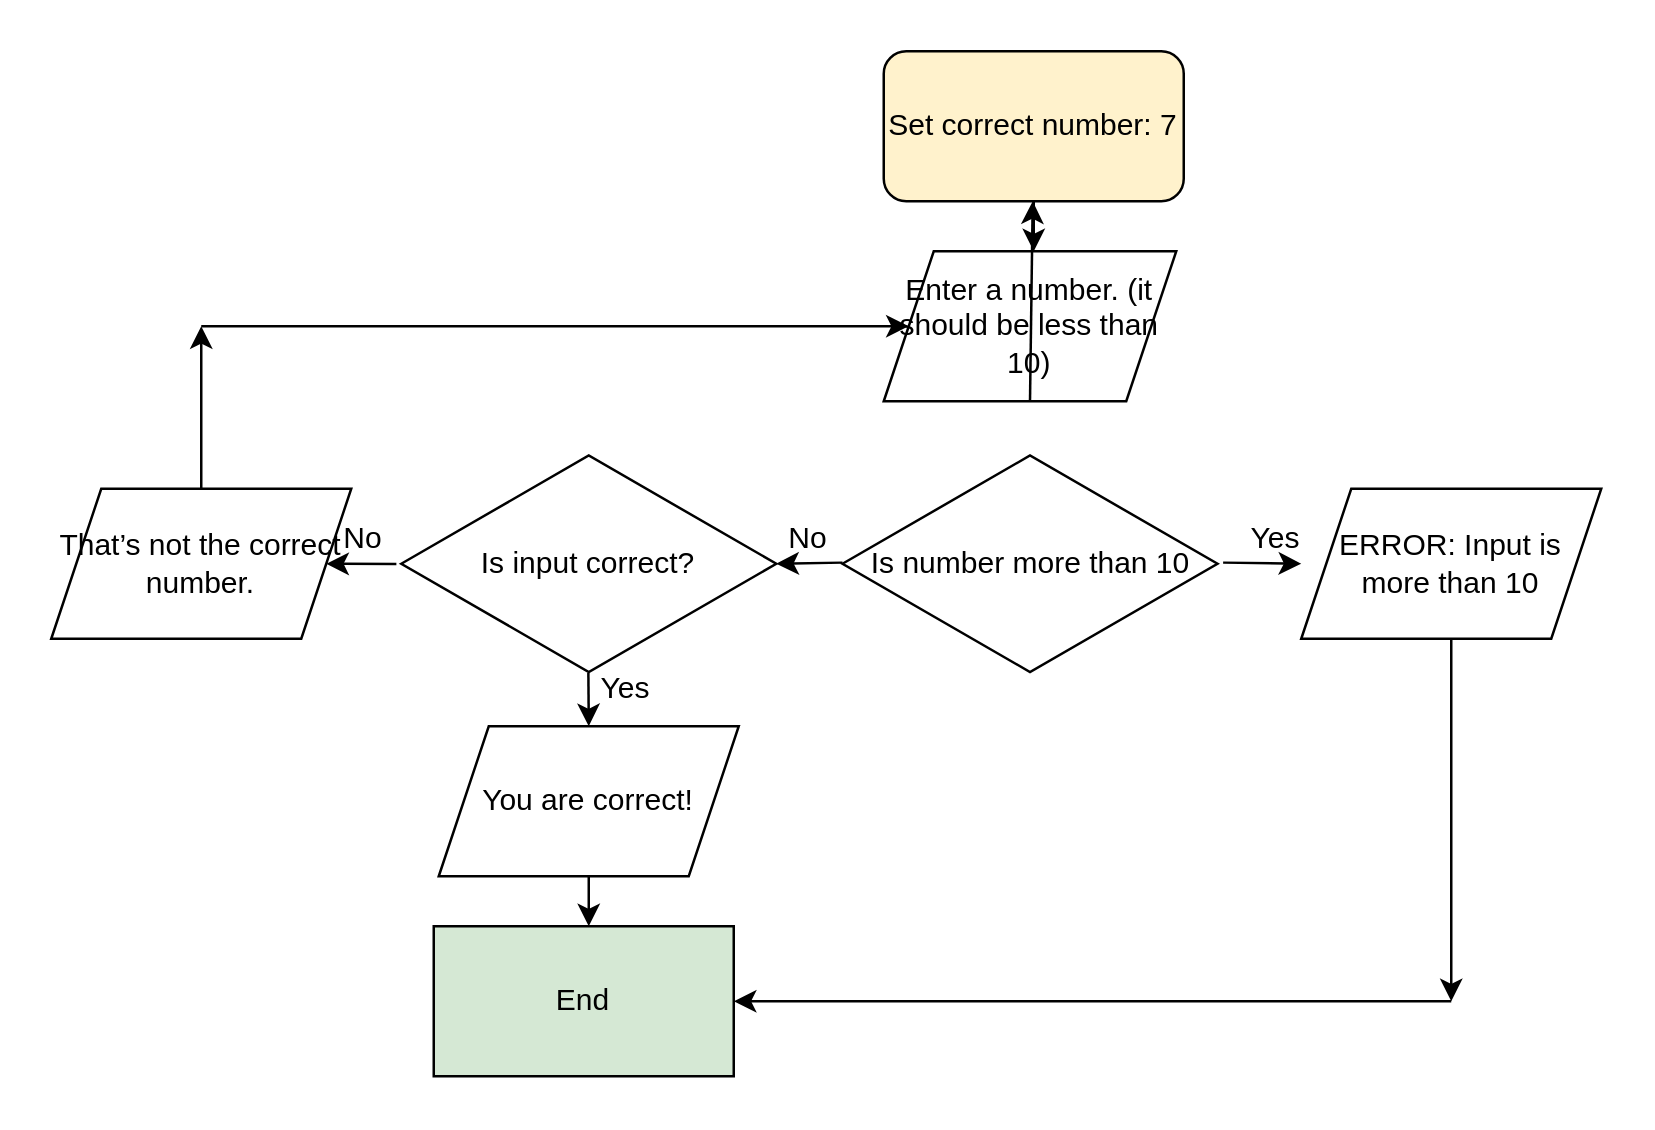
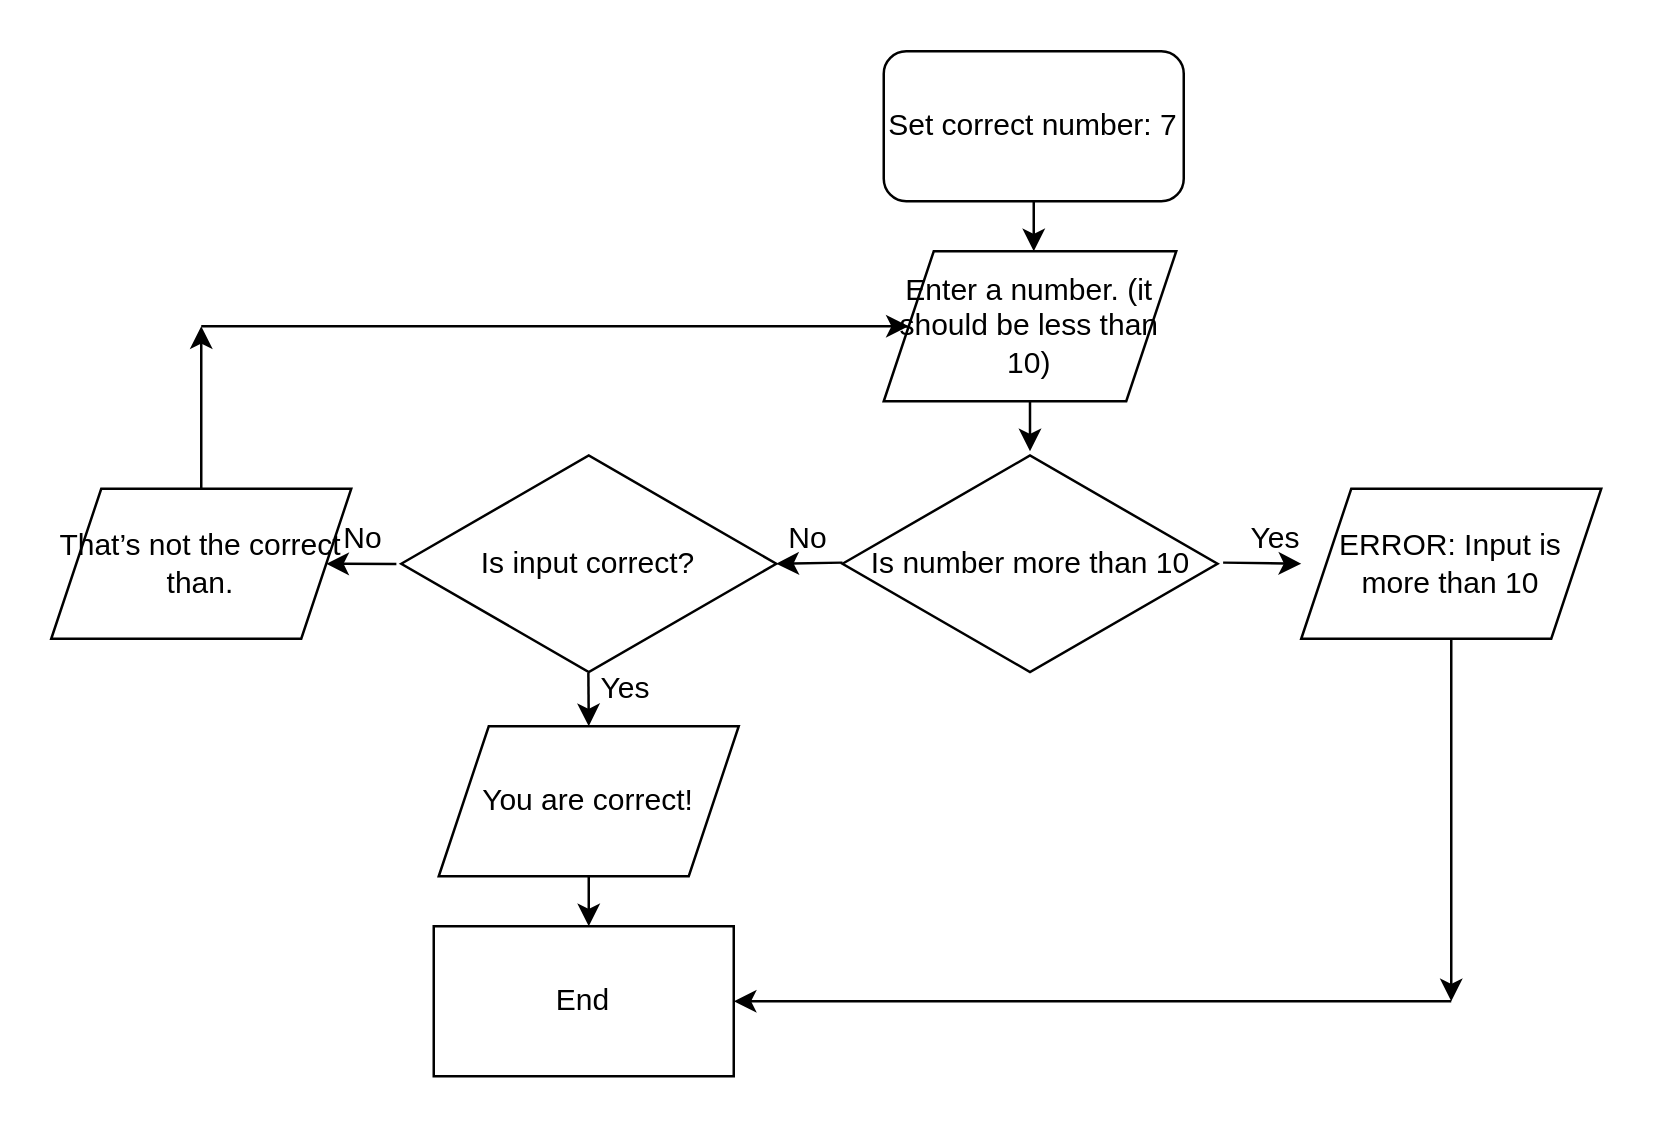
(1034, 126) -> (1034, 126)
(1031, 323) -> (1030, 418)
(201, 564) -> (201, 564)
(584, 1001) -> (584, 1001)
